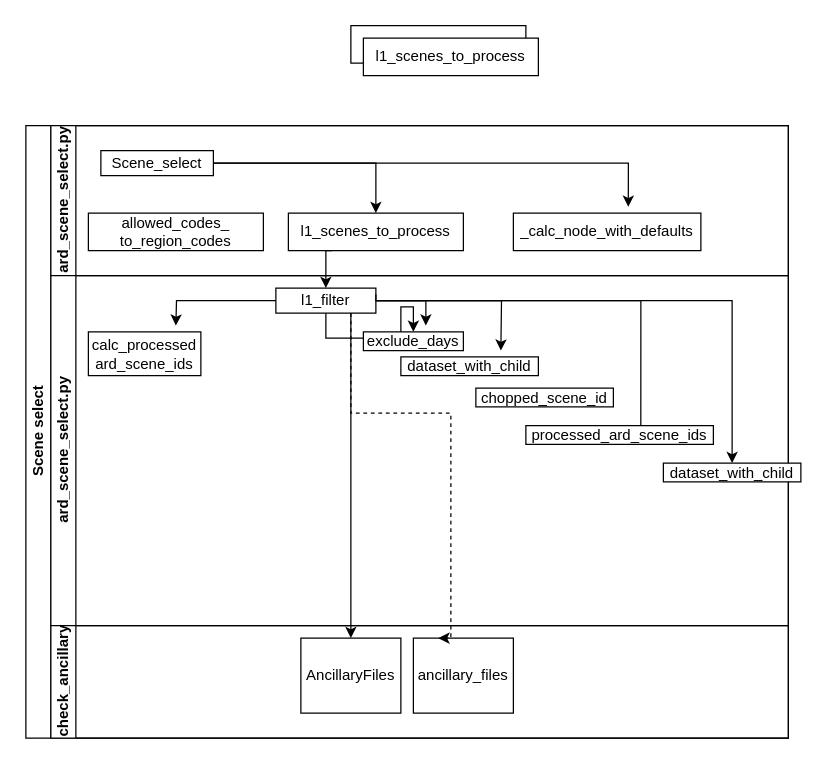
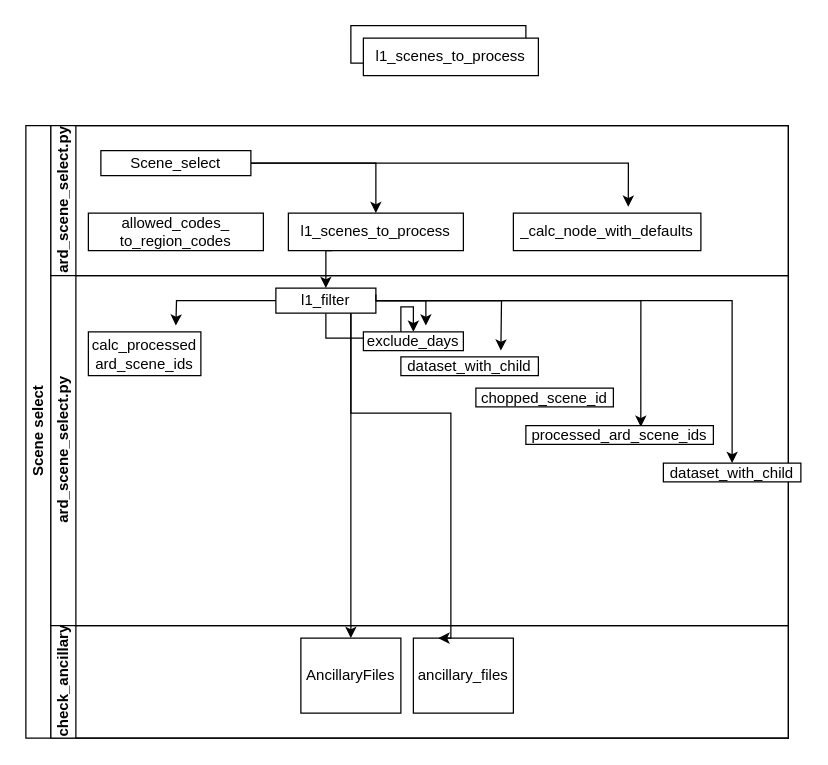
(157, 163) -> (176, 163)
(641, 420) -> (641, 417)
(451, 474) -> (451, 474)
